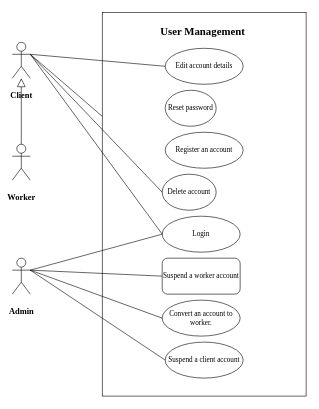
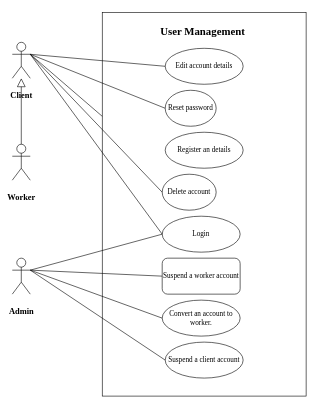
none -> (100, 82)
(204, 150) -> (204, 150)
